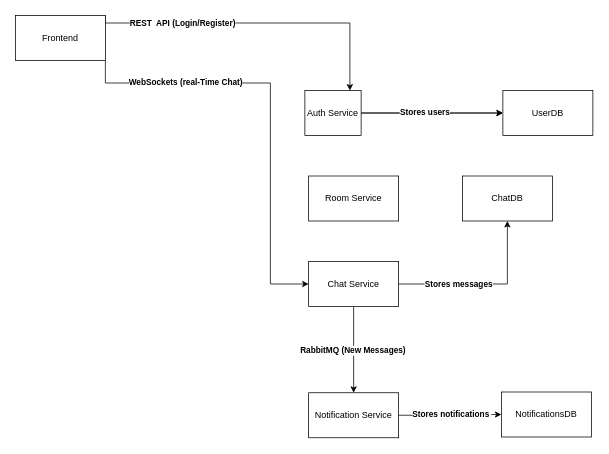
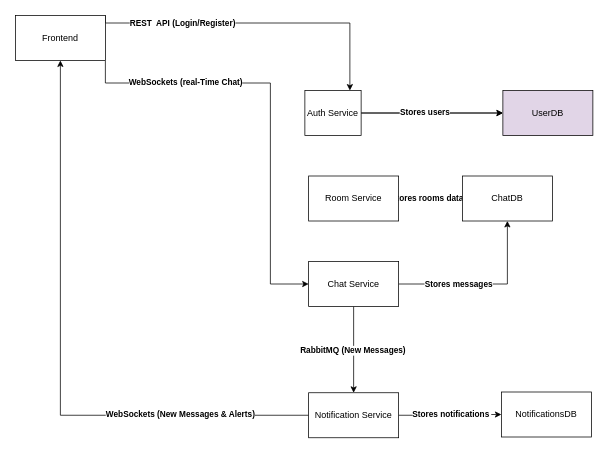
(548, 113) -> (548, 113)
none -> (428, 198)
none -> (60, 365)
